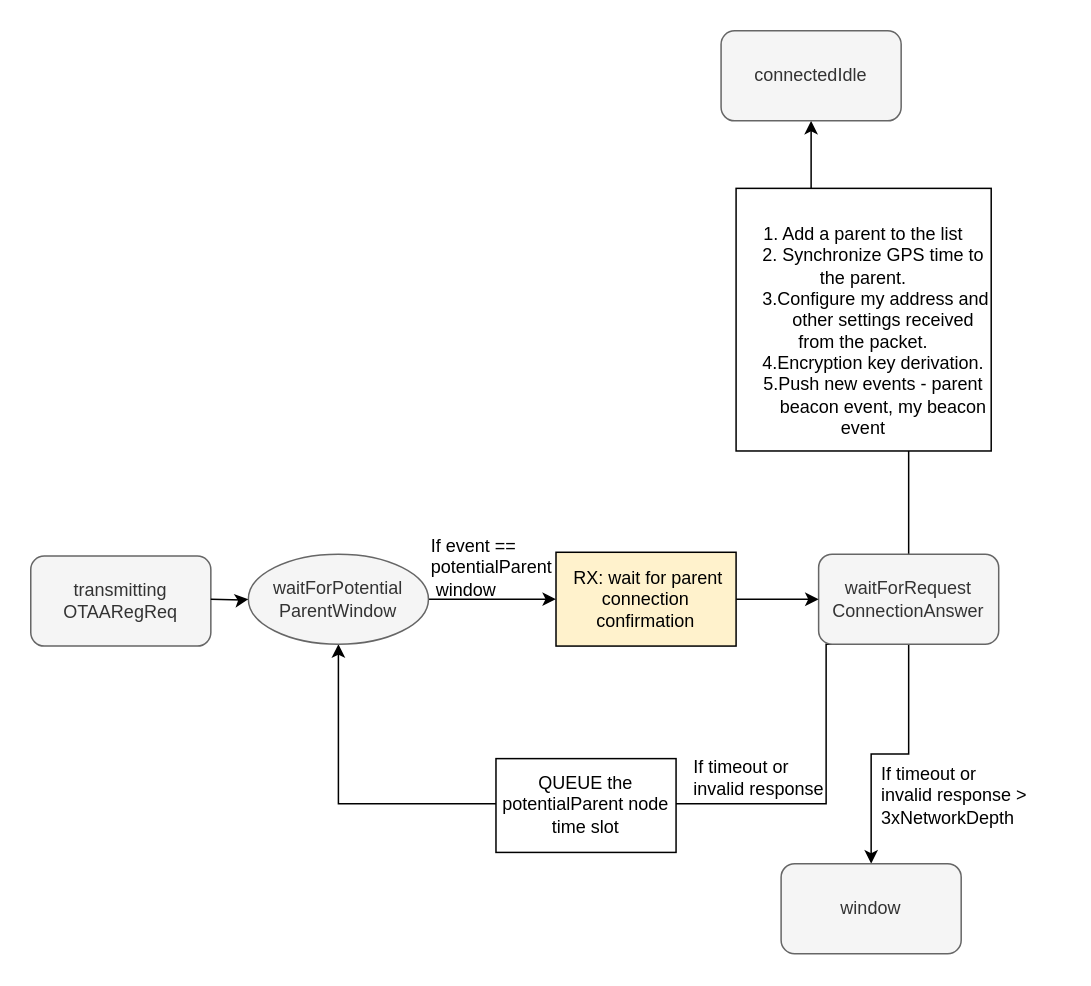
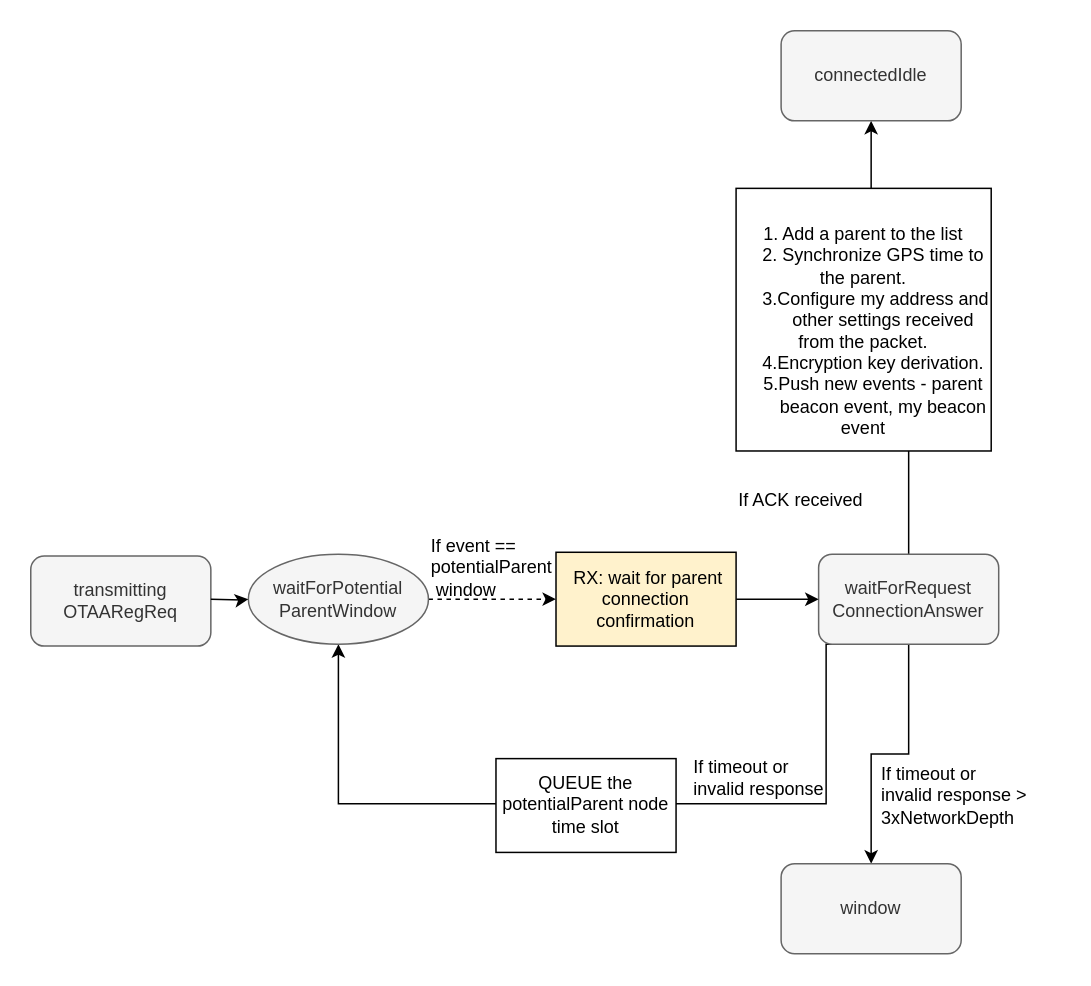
(811, 76) -> (871, 76)
none -> (815, 500)
(489, 599) -> (489, 599)
